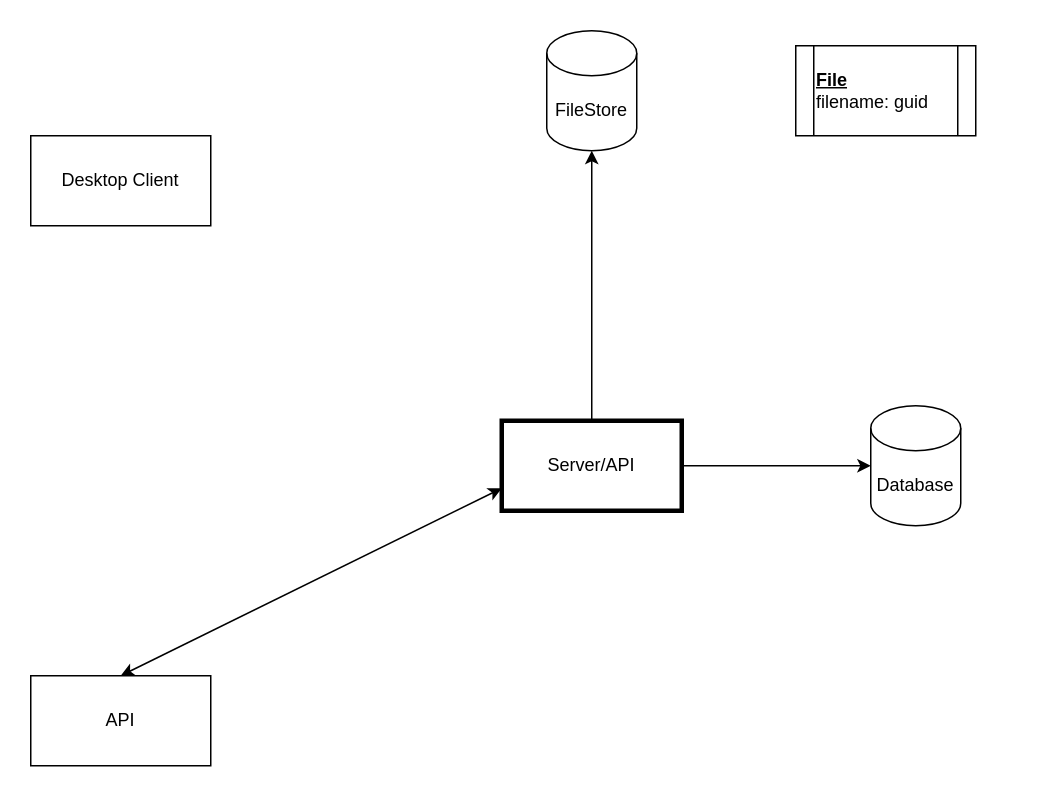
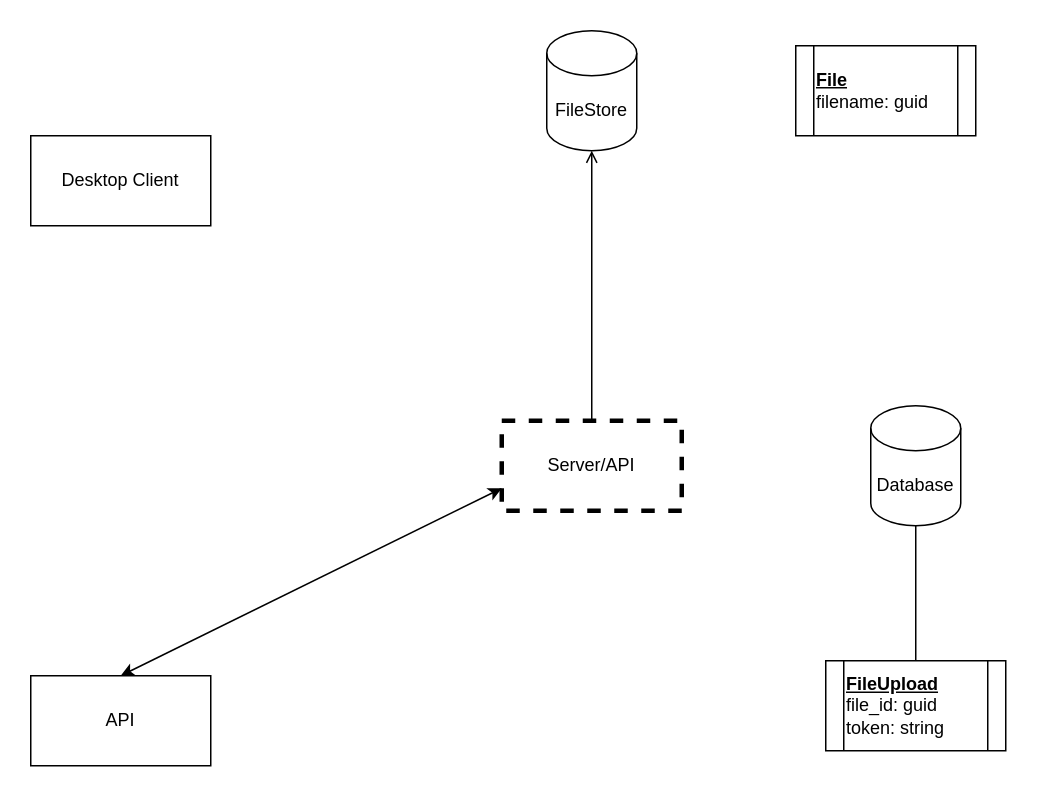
(592, 162) -> (592, 159)
(592, 466) -> (592, 466)
(771, 466) -> none
none -> (916, 593)
none -> (916, 706)
